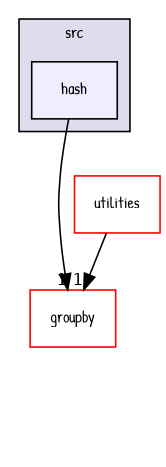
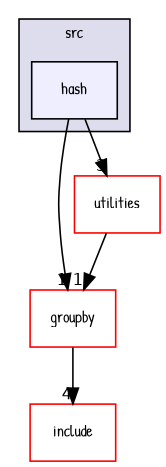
none -> (93, 141)
none -> (73, 433)
